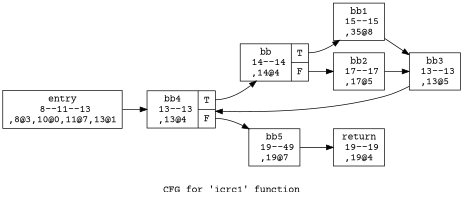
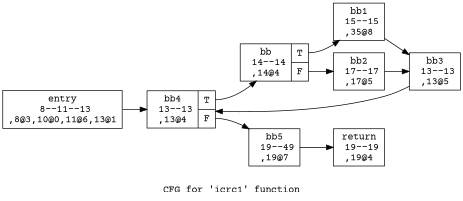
(62, 119) -> (62, 119)
